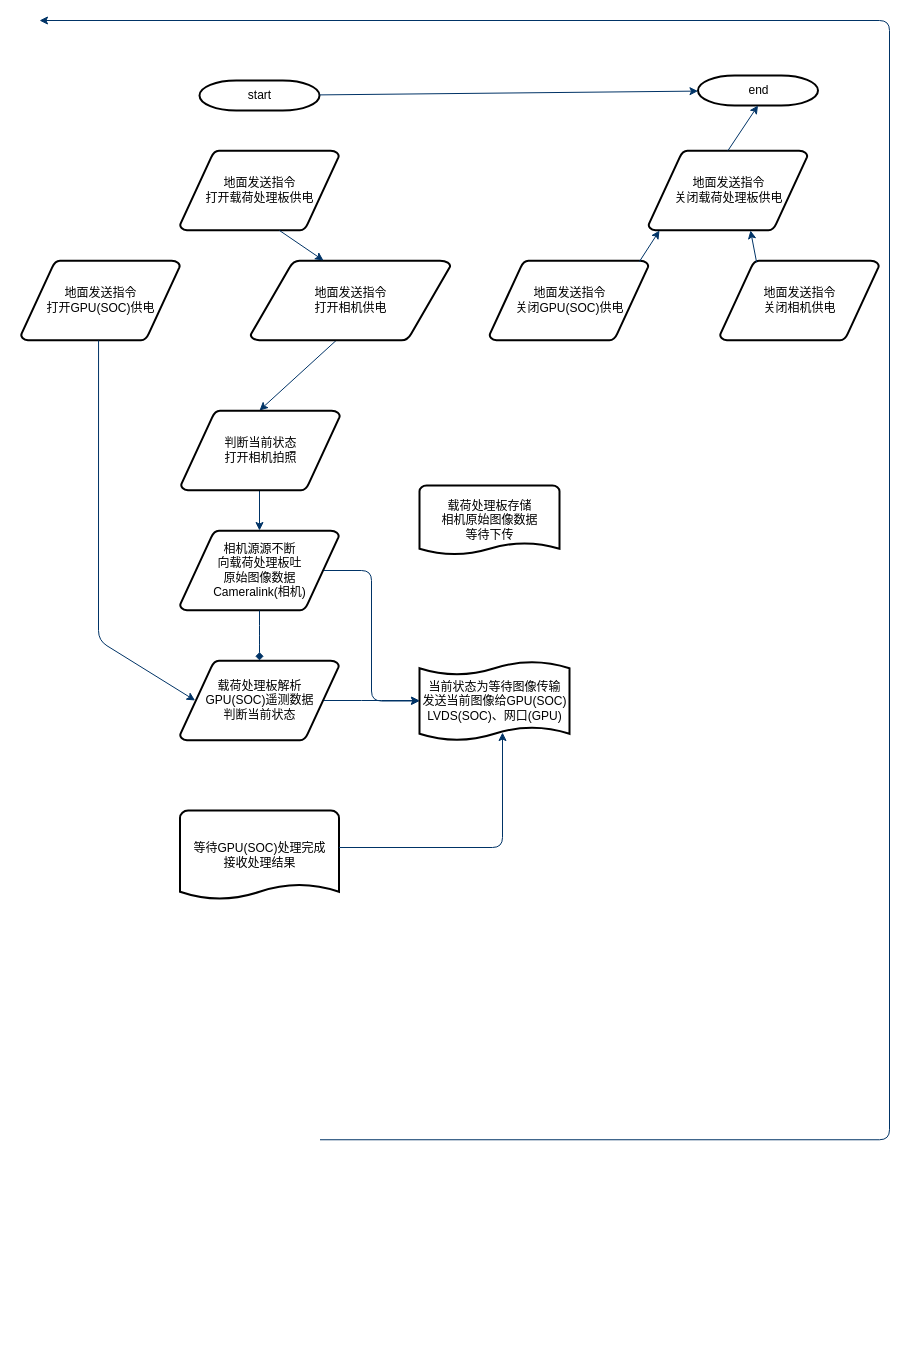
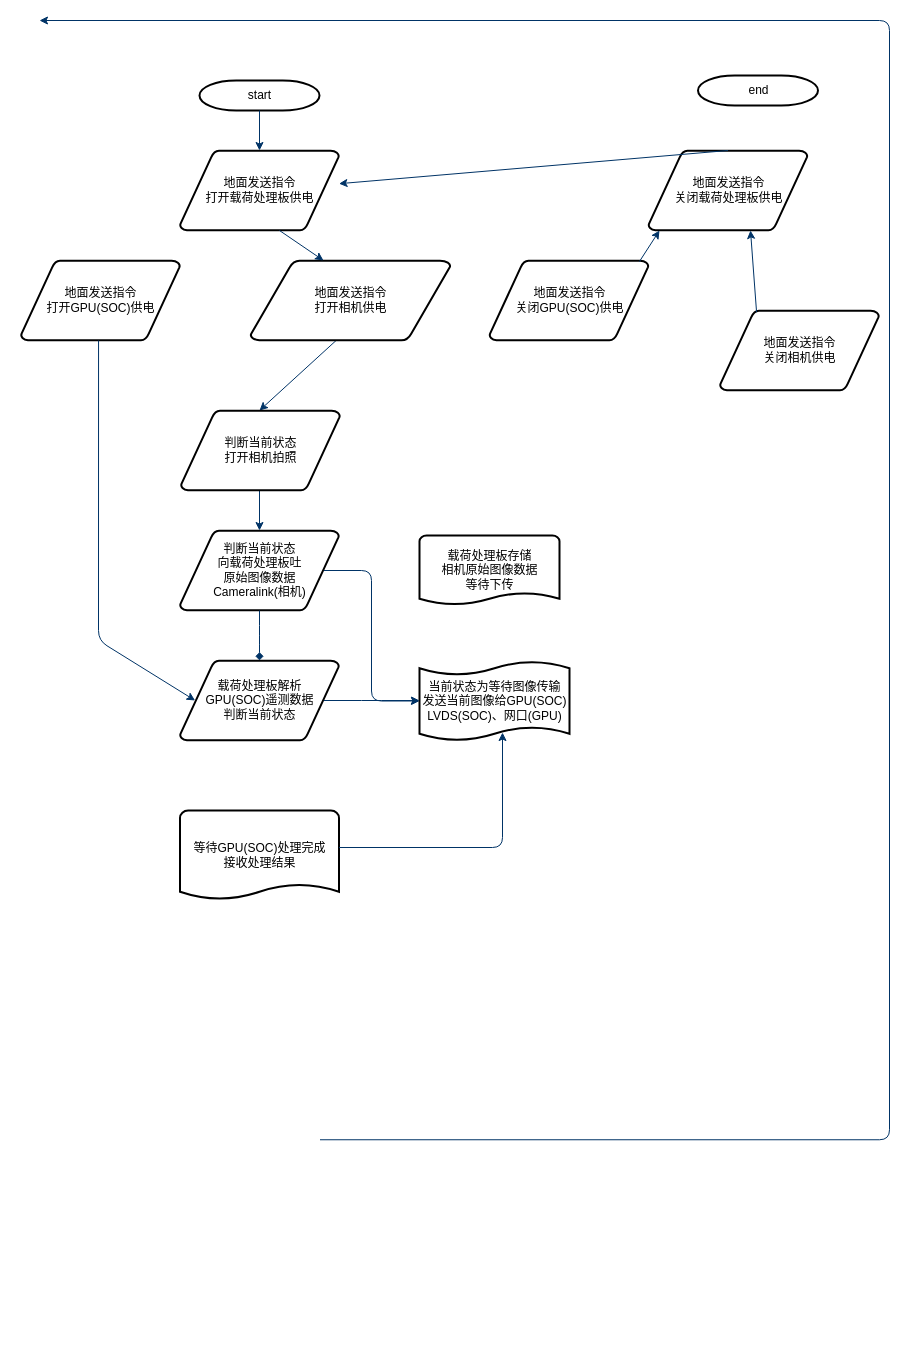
(506, 93) -> (260, 127)
(741, 131) -> (529, 168)
(800, 301) -> (800, 351)
(490, 521) -> (490, 571)
(260, 571) -> (260, 571)
